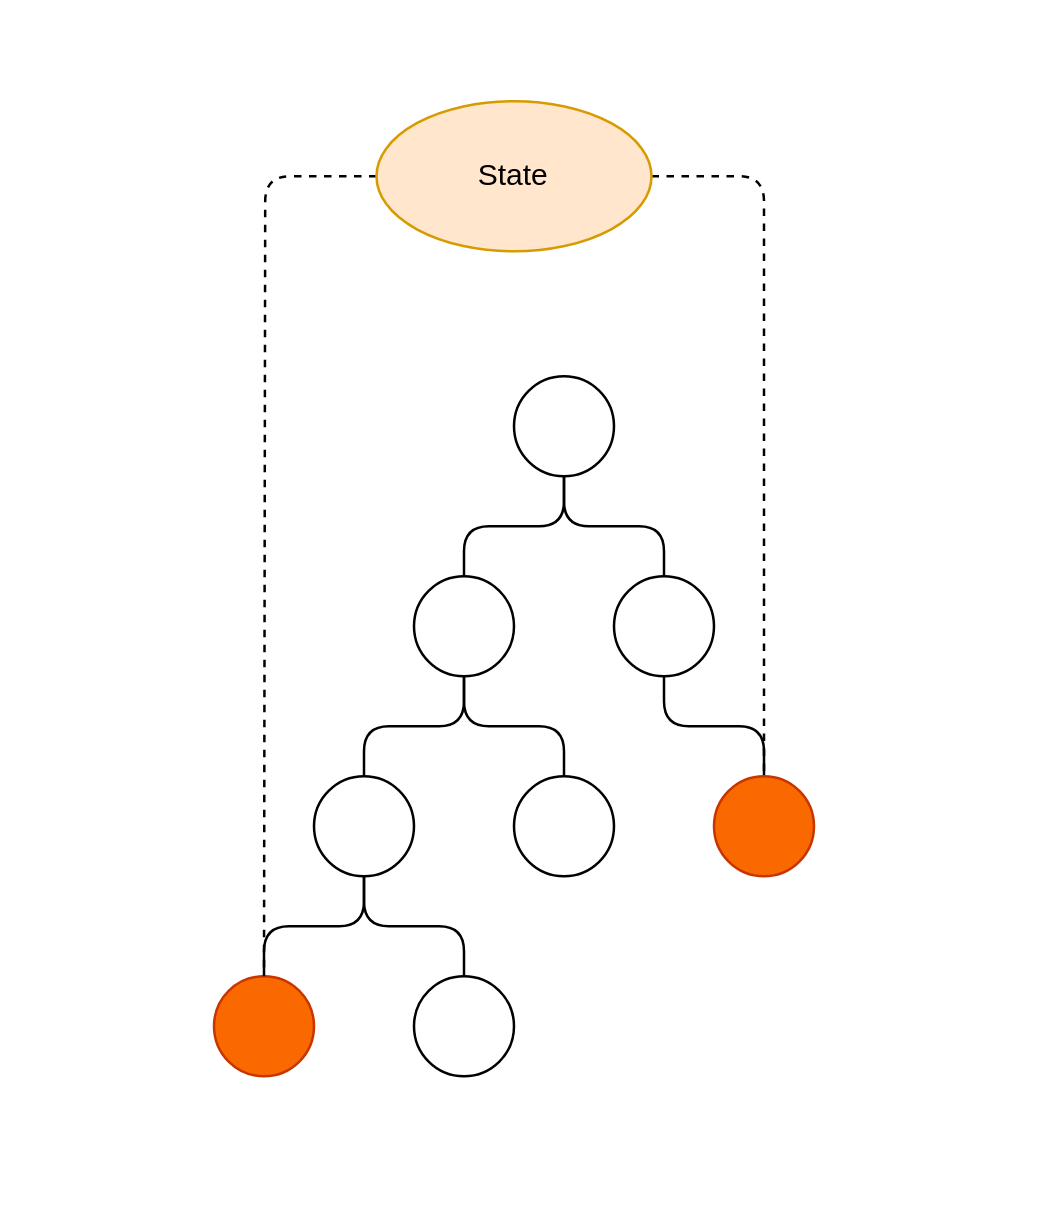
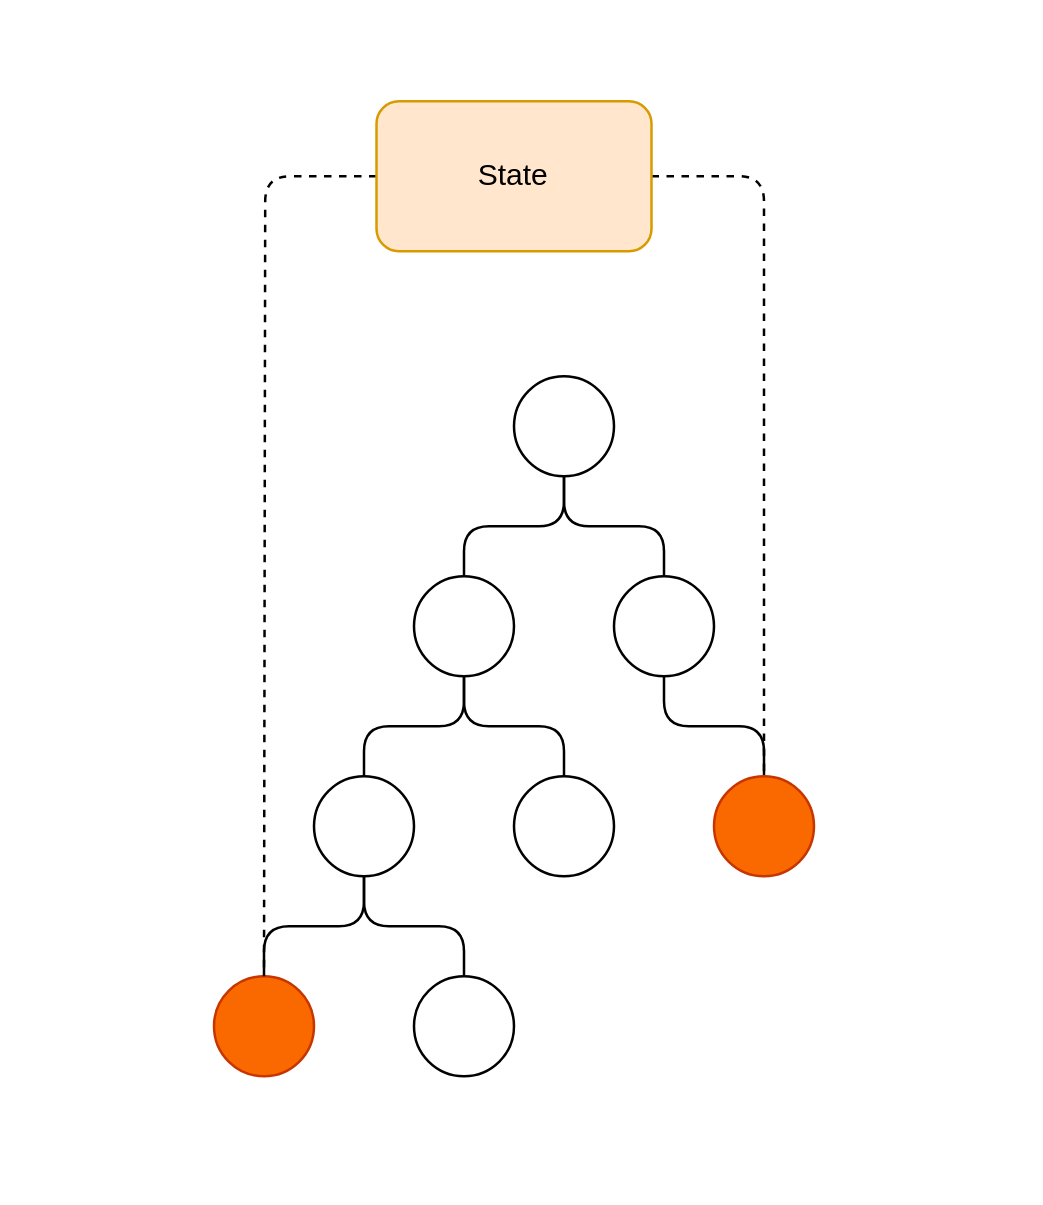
(514, 176) -> (514, 176)
